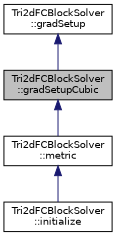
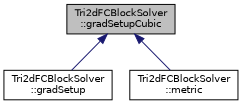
(58, 57) -> (86, 56)
(58, 217) -> none
